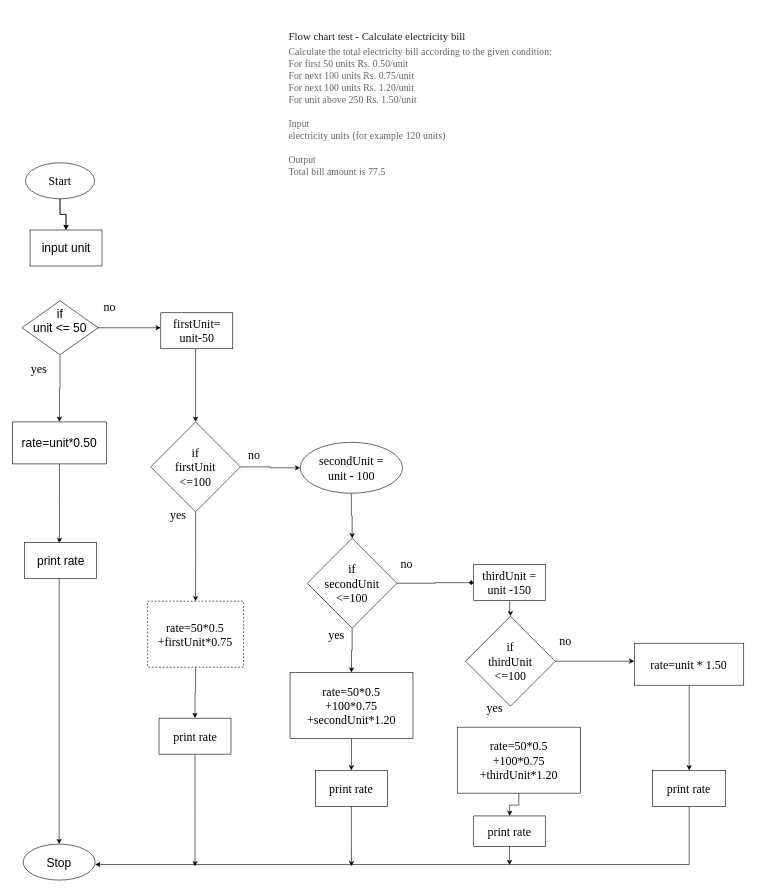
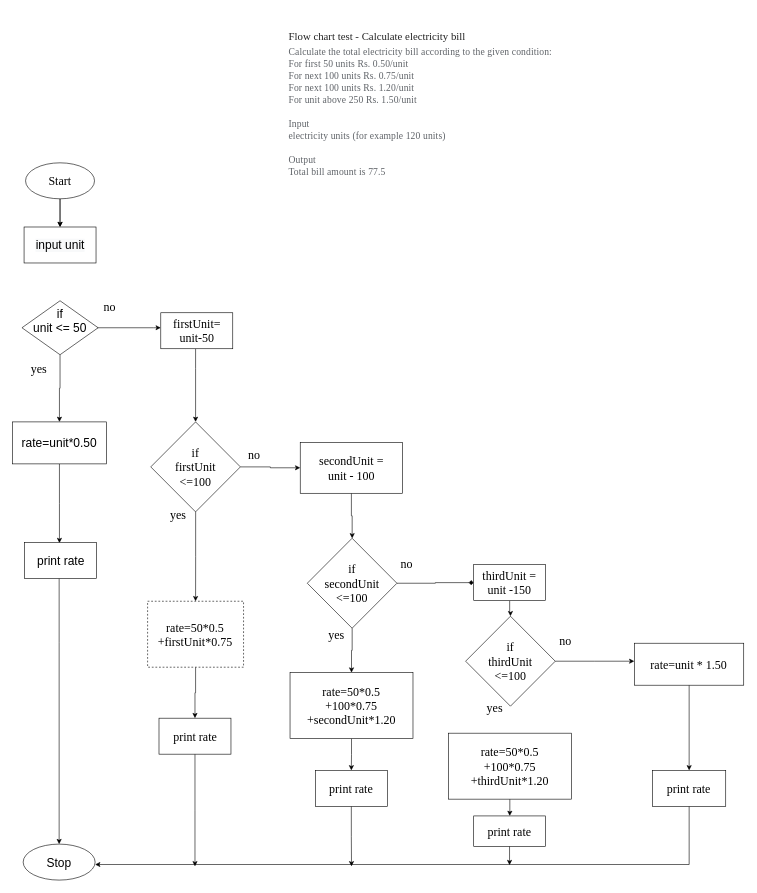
(66, 248) -> (60, 245)
(351, 468) -> (351, 468)
(519, 761) -> (510, 767)
